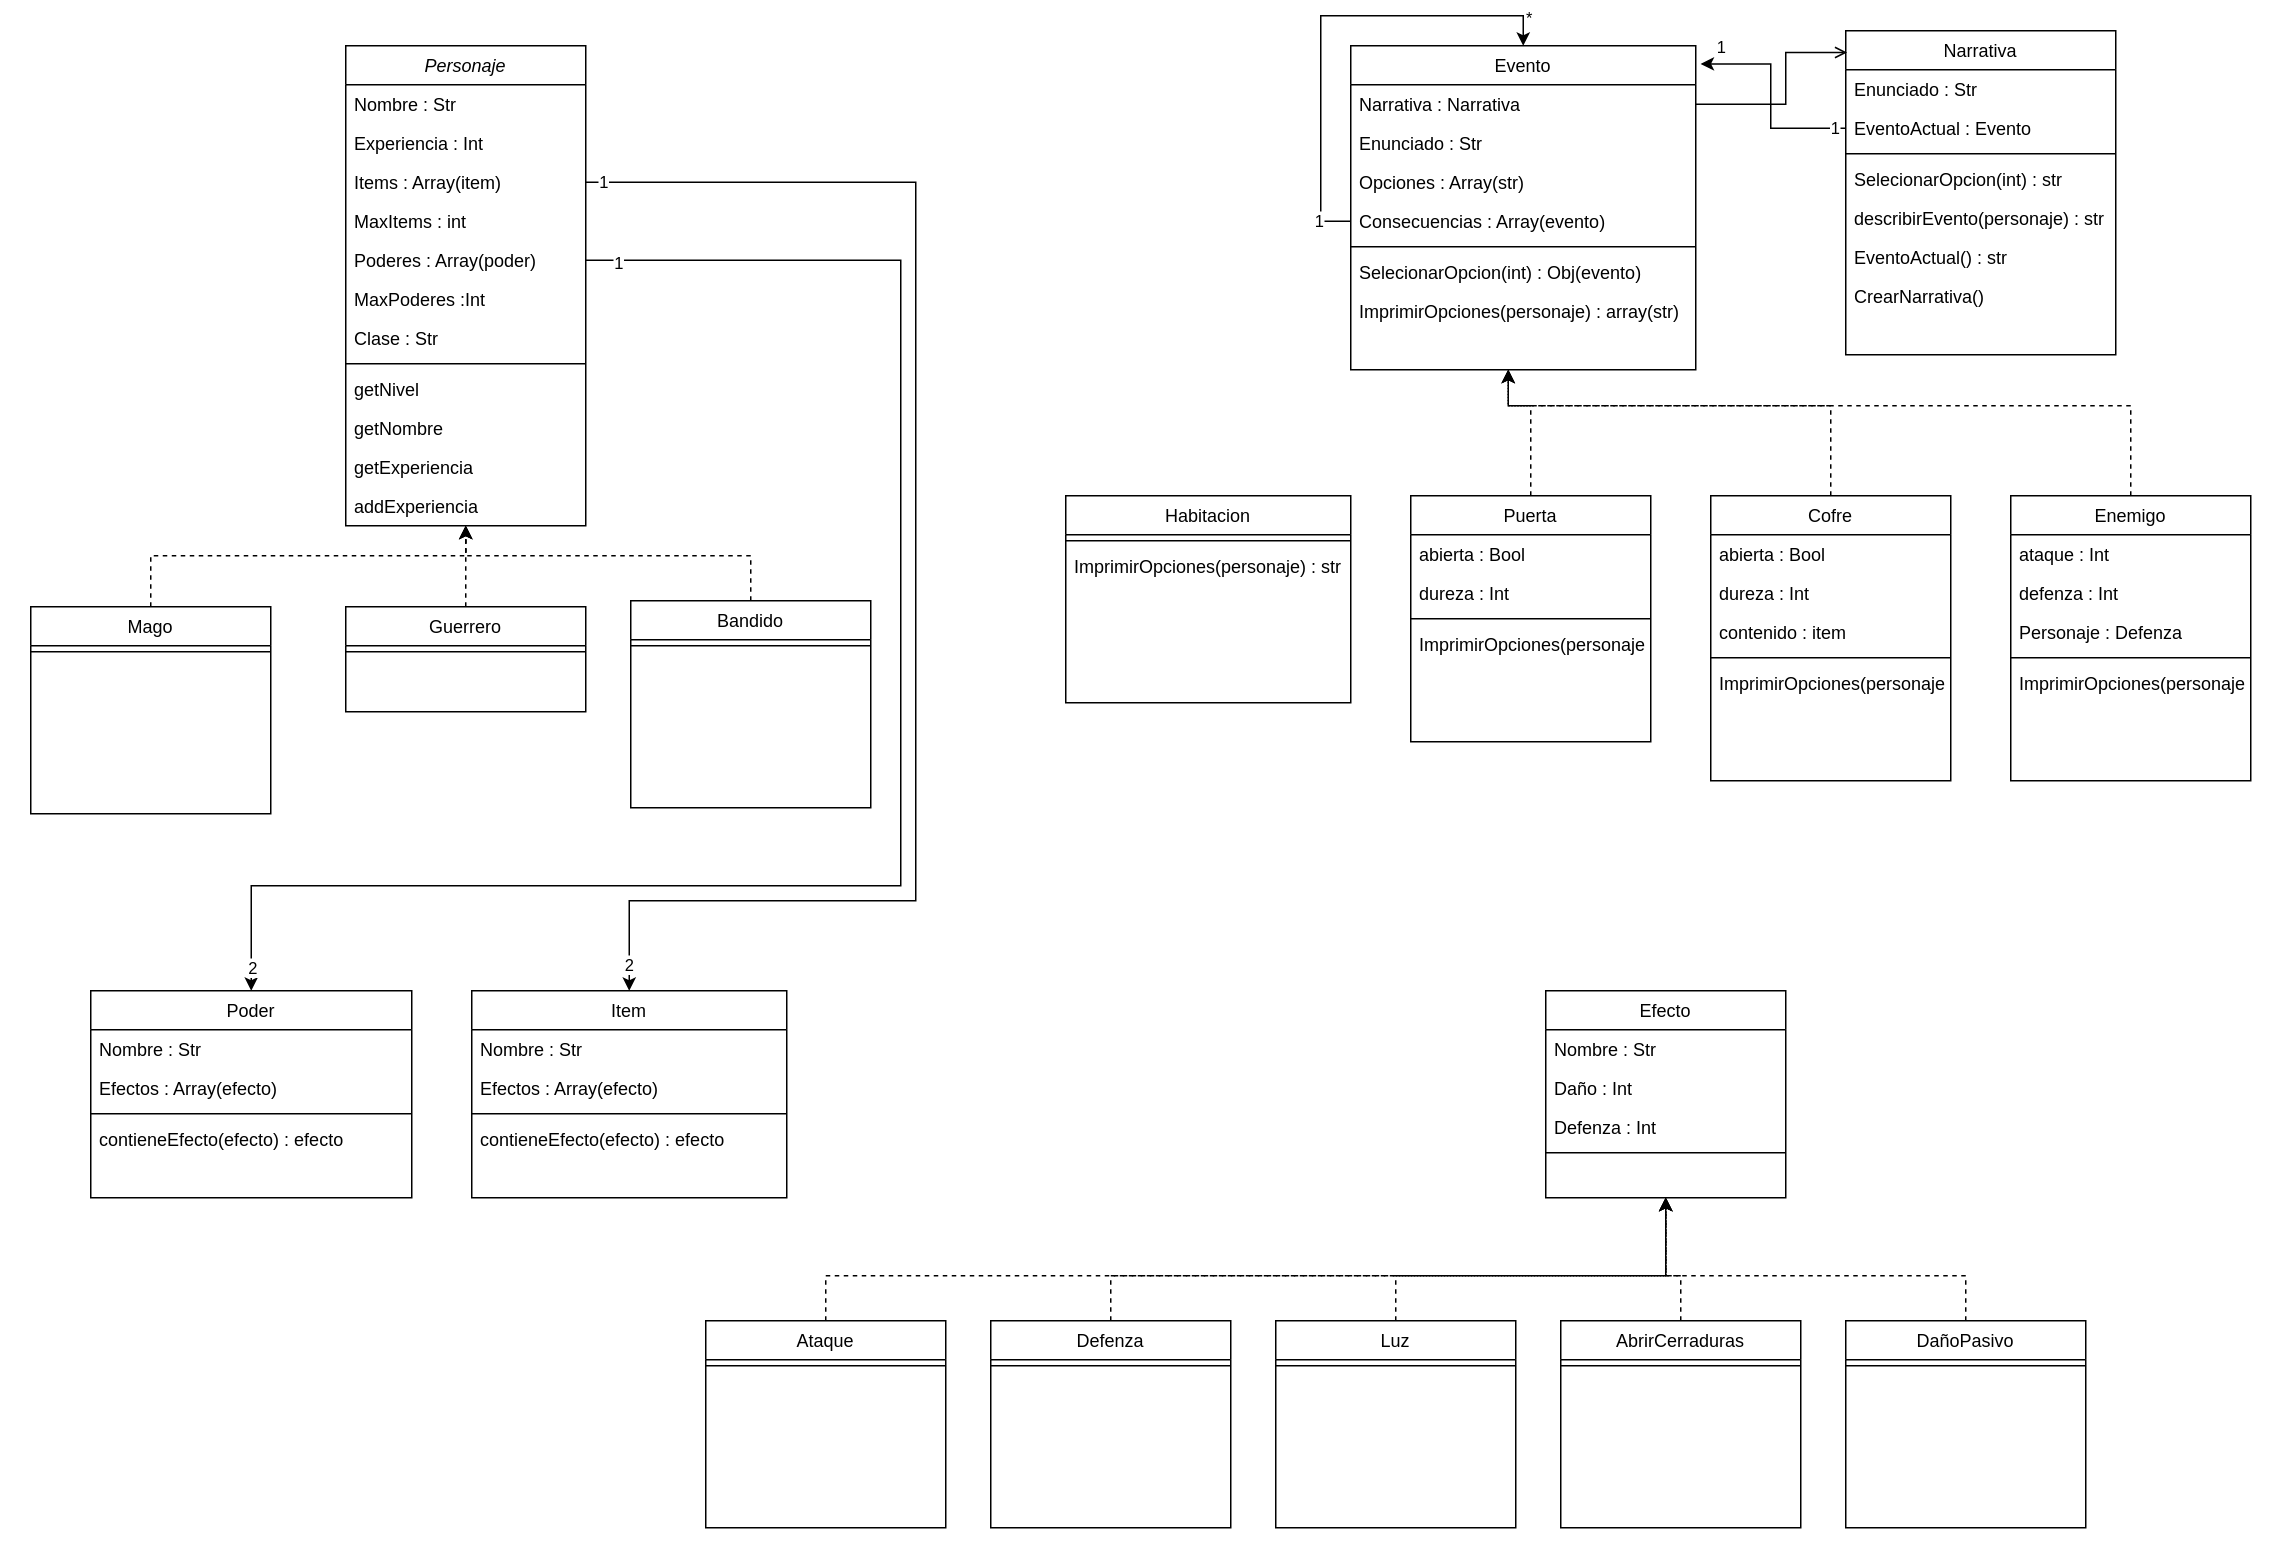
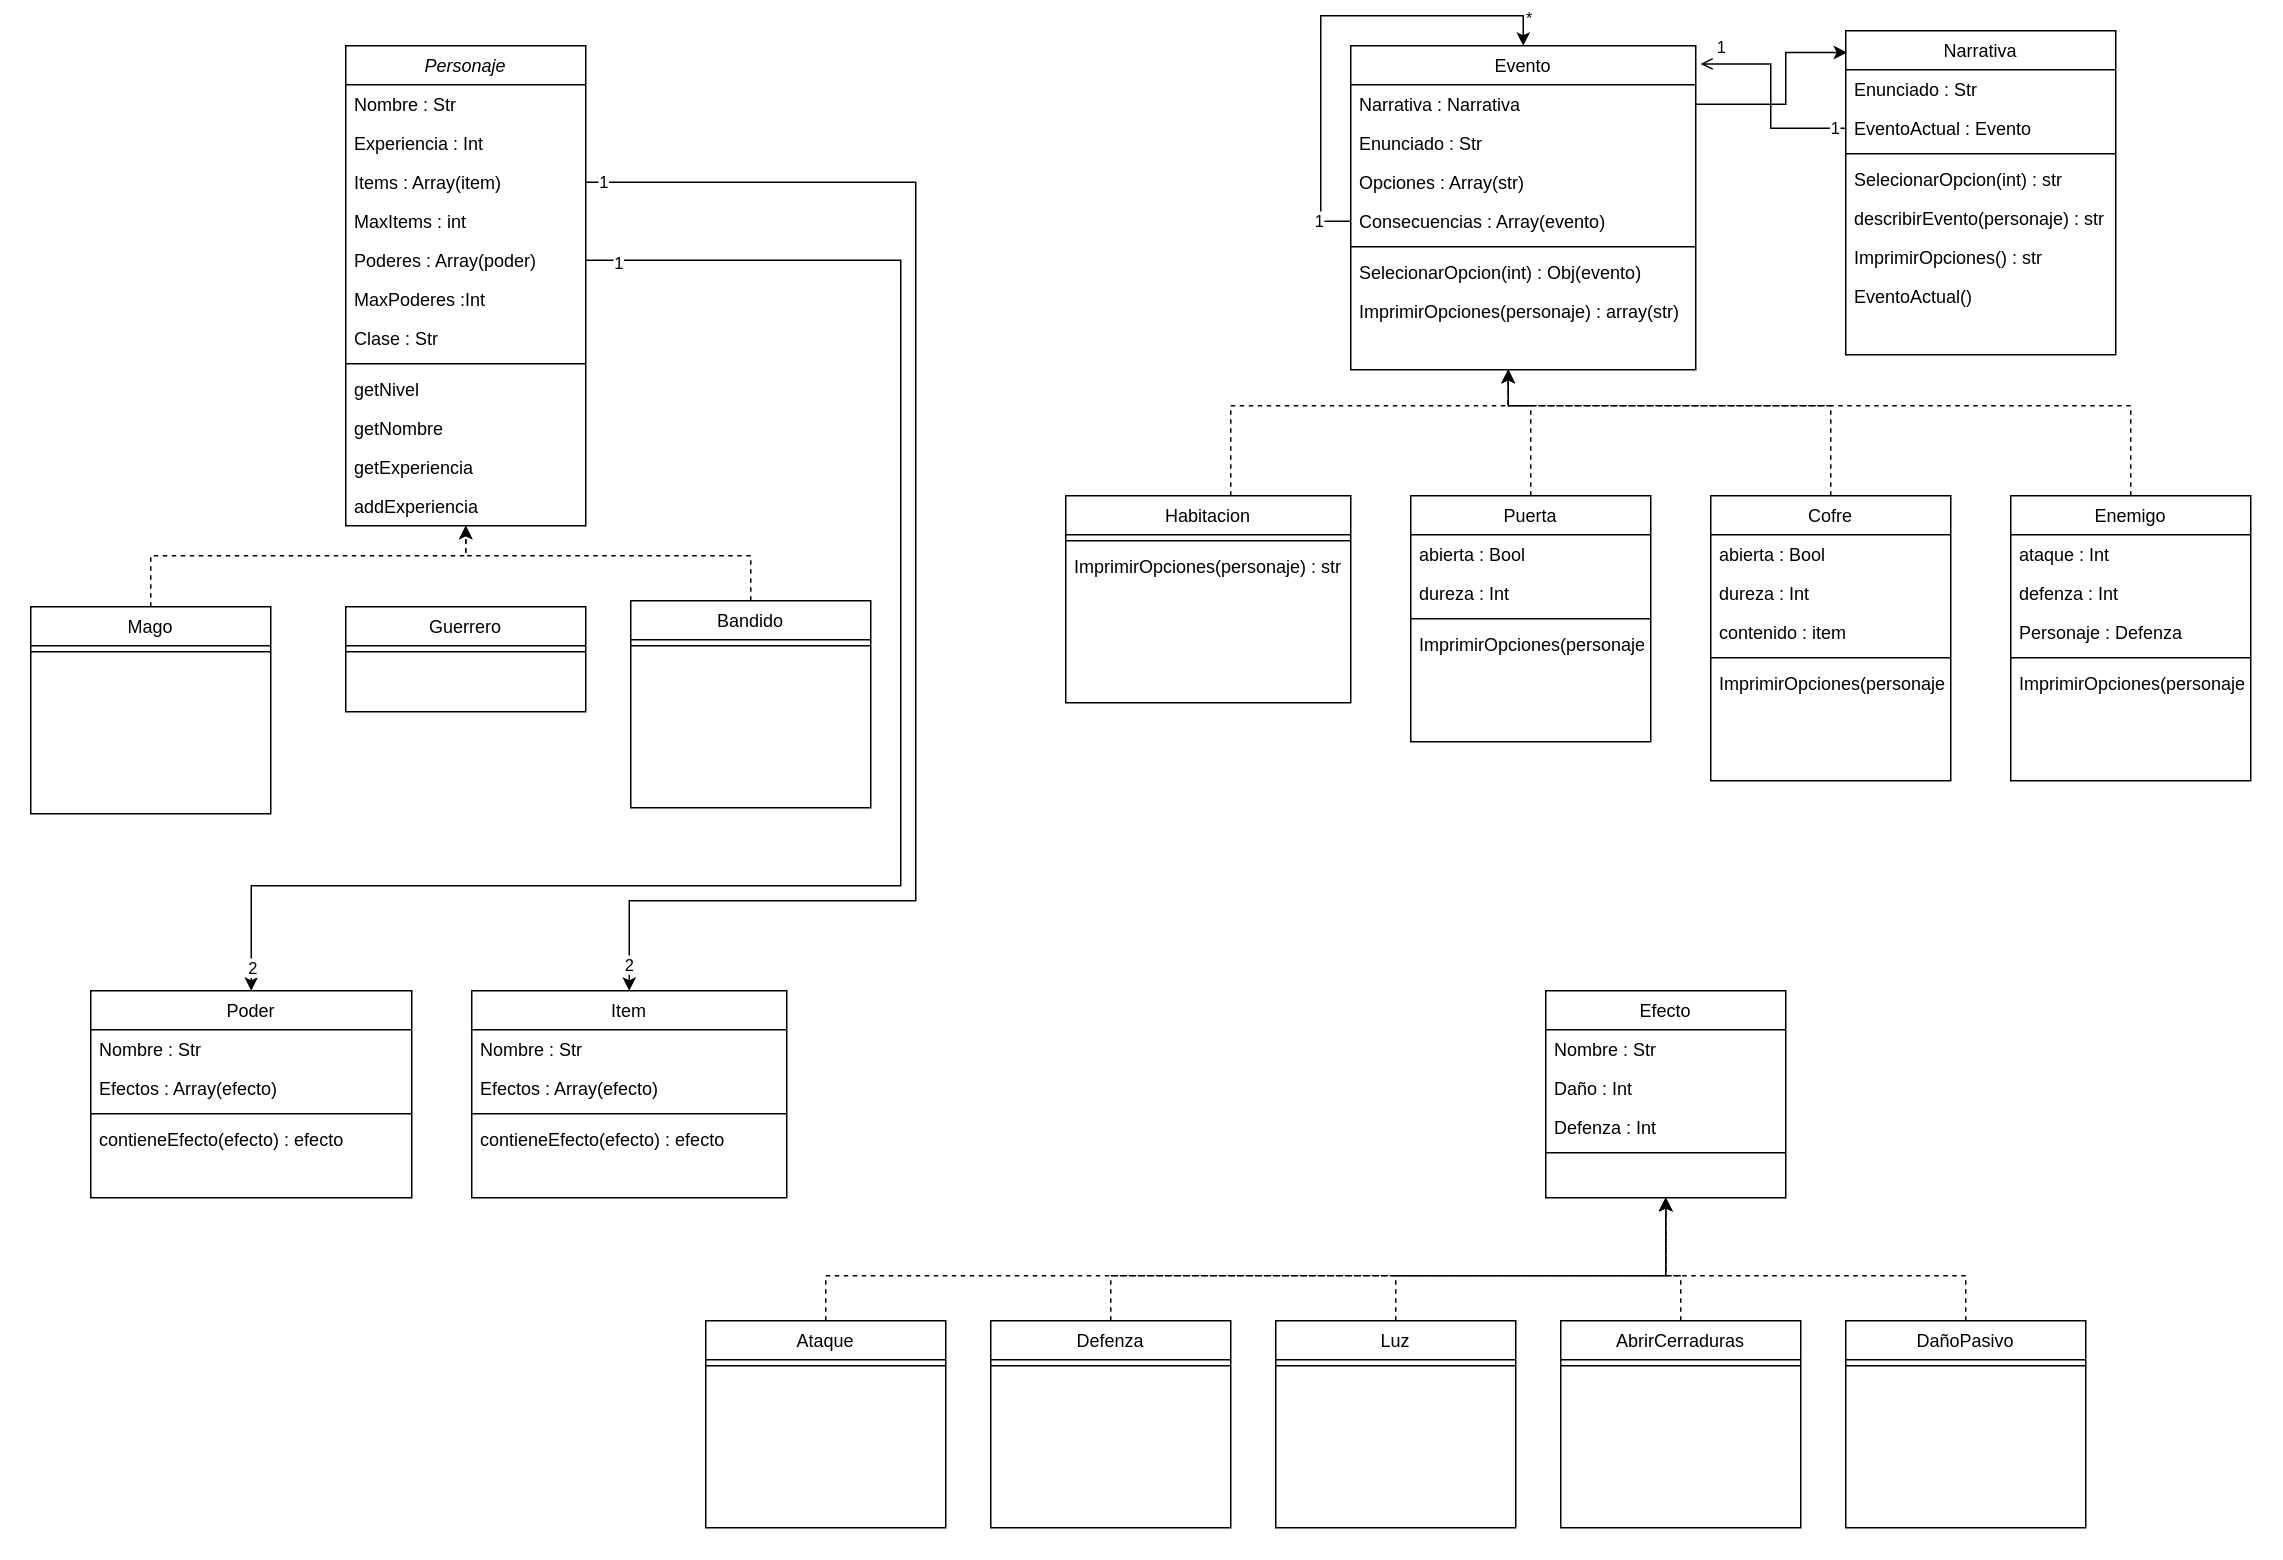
(1838, 52) -> (1836, 52)
(1712, 64) -> (1709, 64)
(1945, 258) -> (1961, 258)
(1932, 297) -> (1922, 297)
none -> (1323, 406)
(466, 583) -> none
